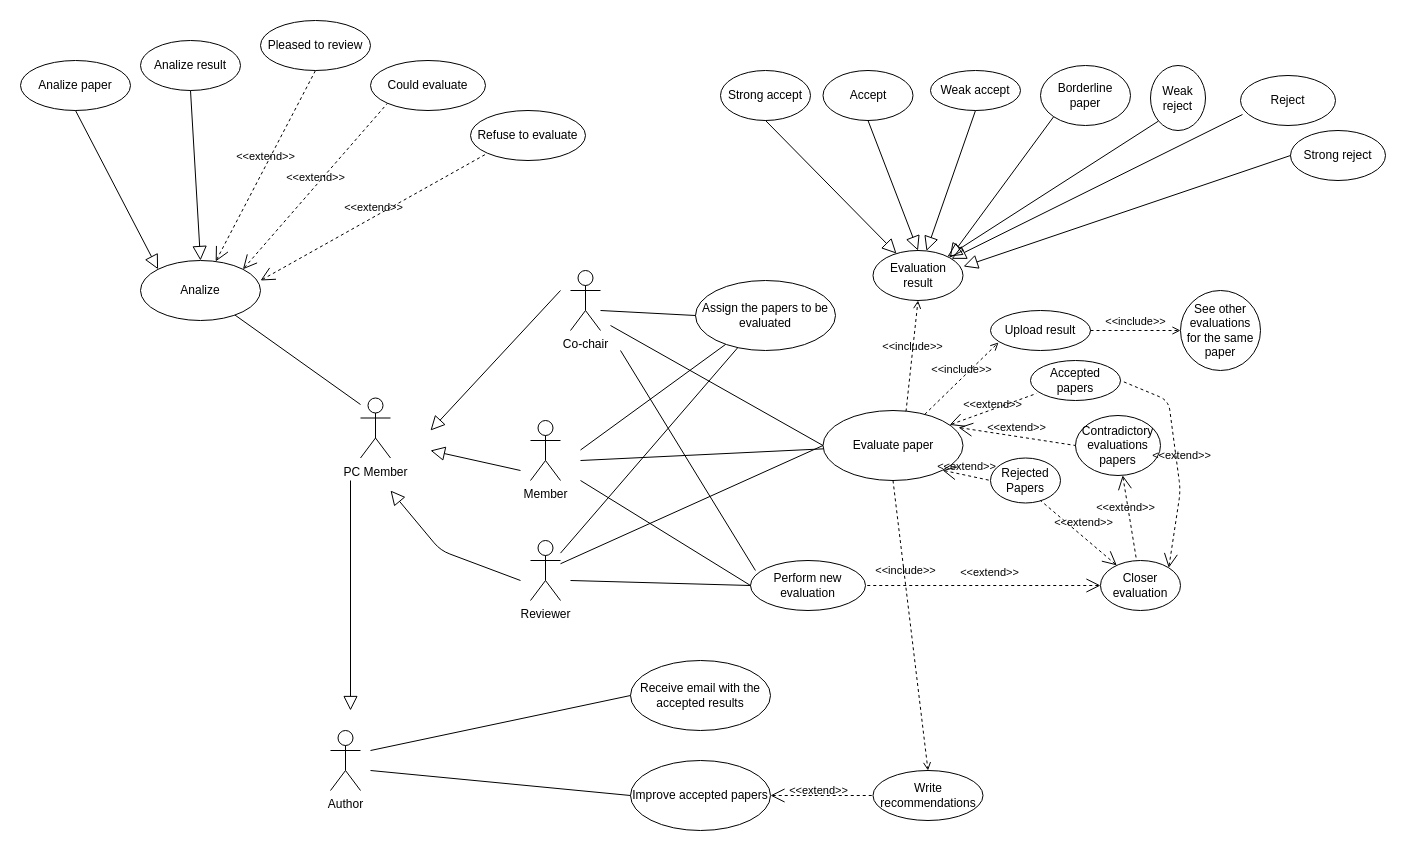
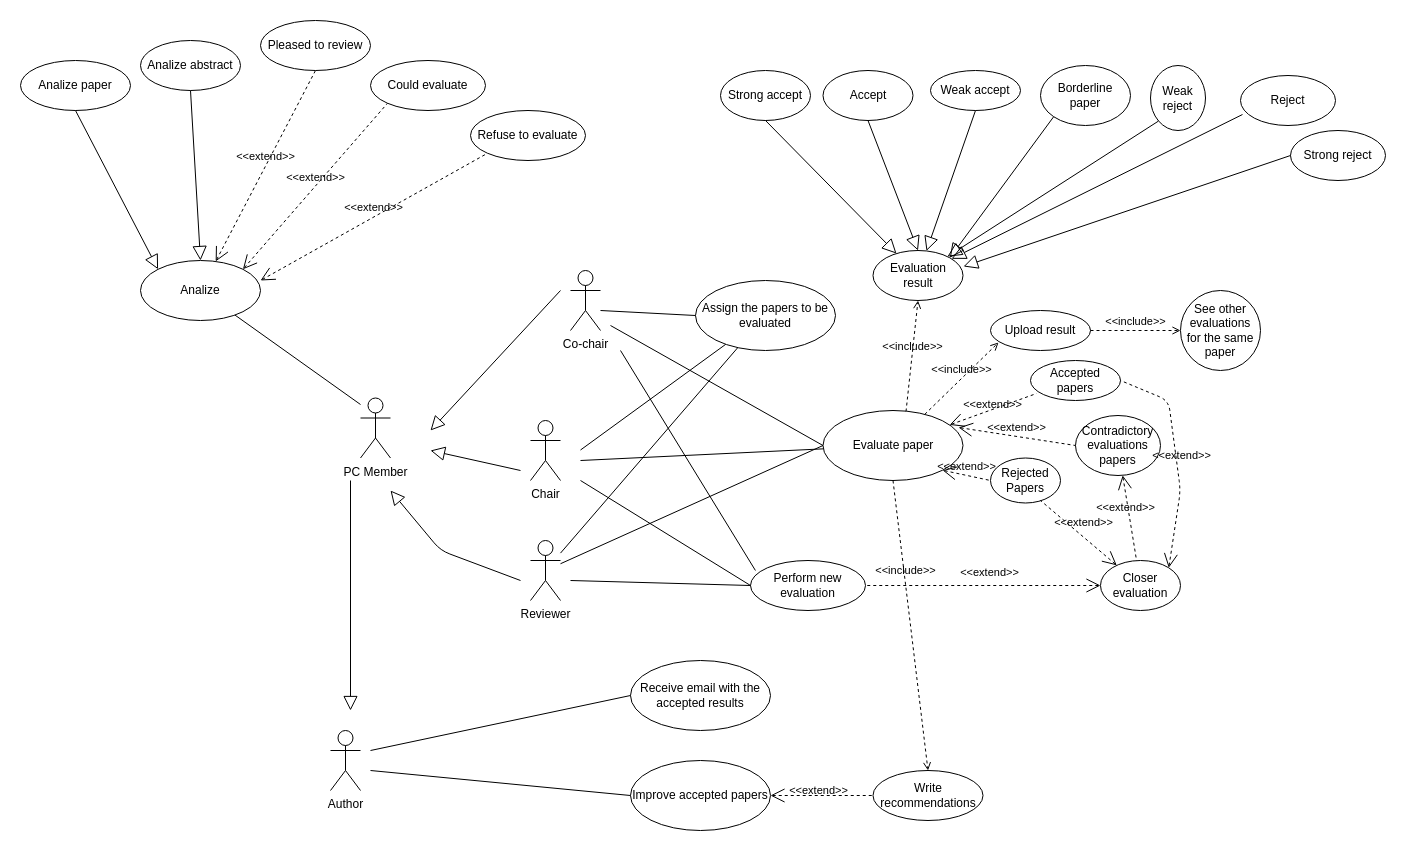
(191, 66) -> (191, 66)
(546, 495) -> (546, 495)
